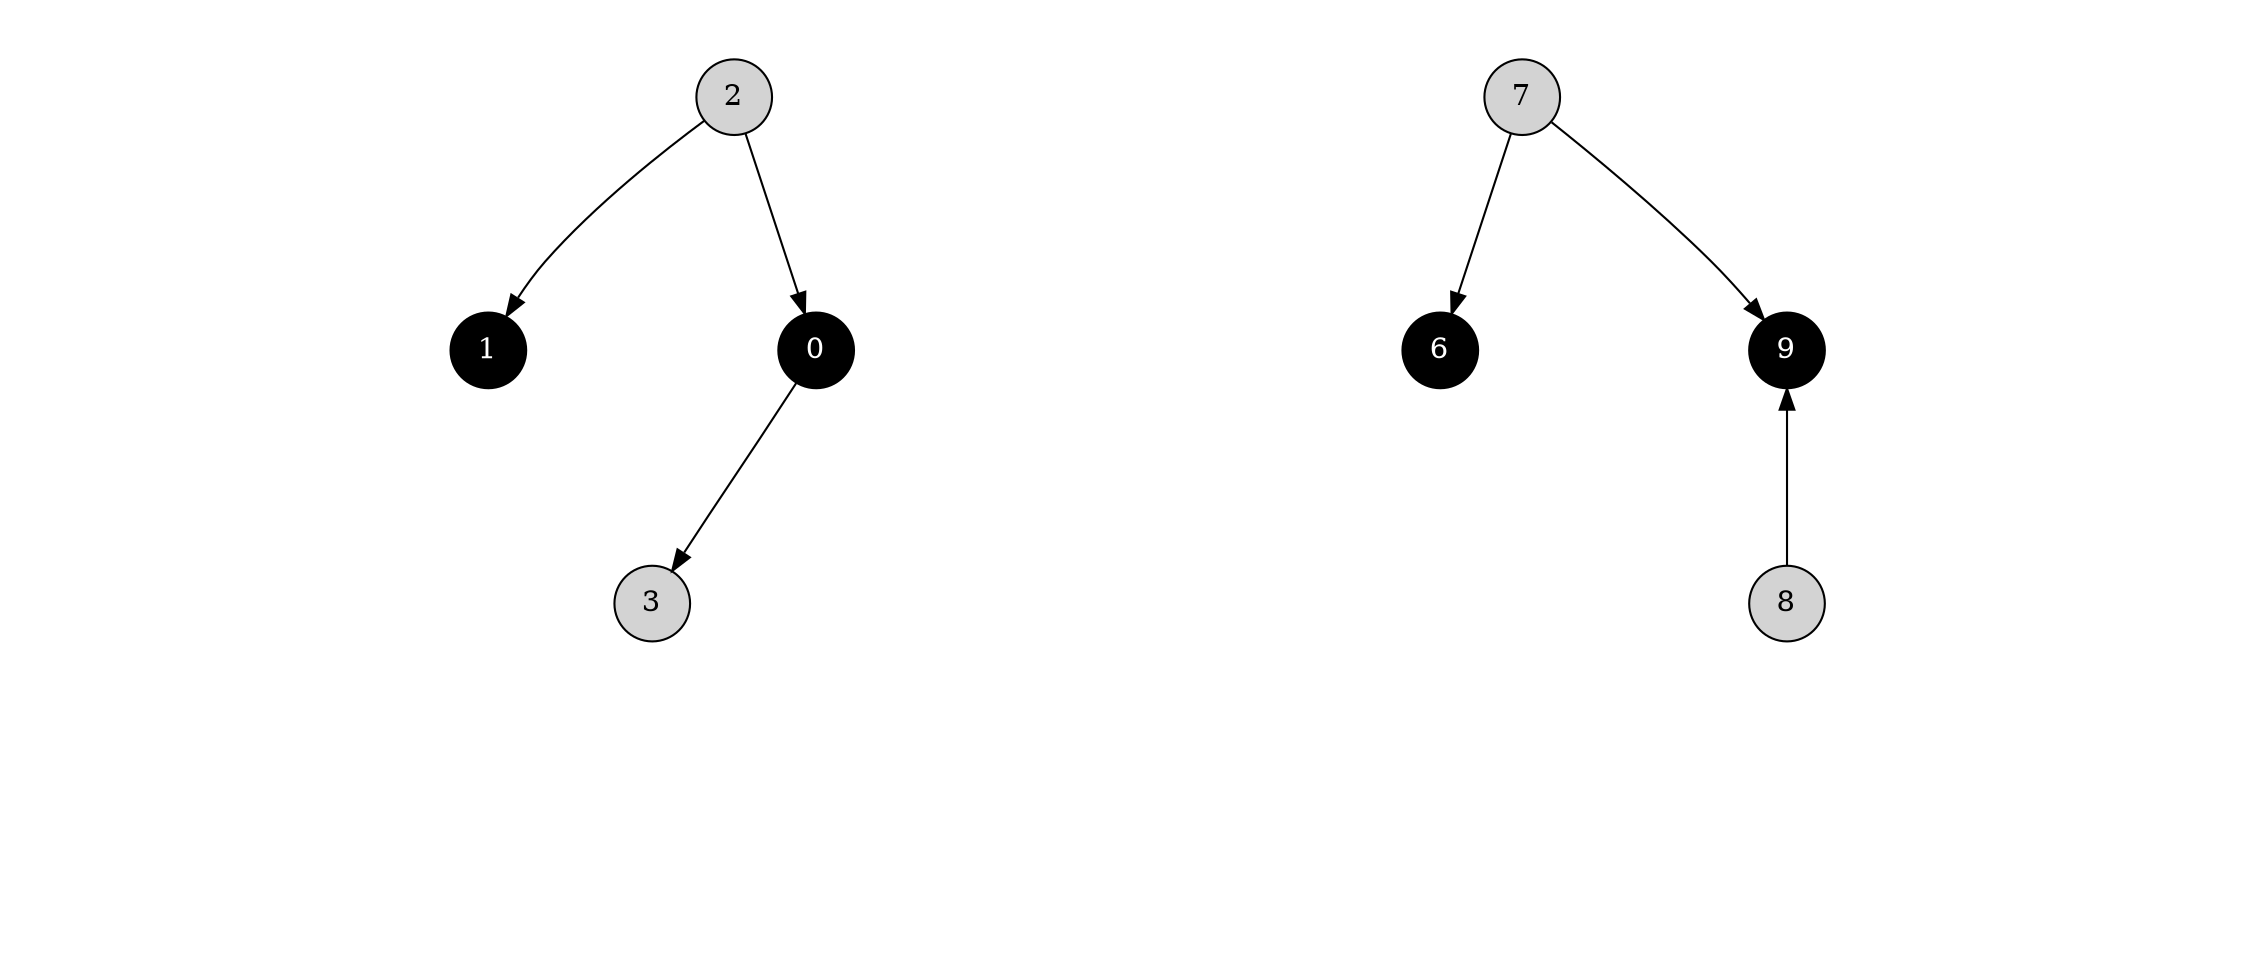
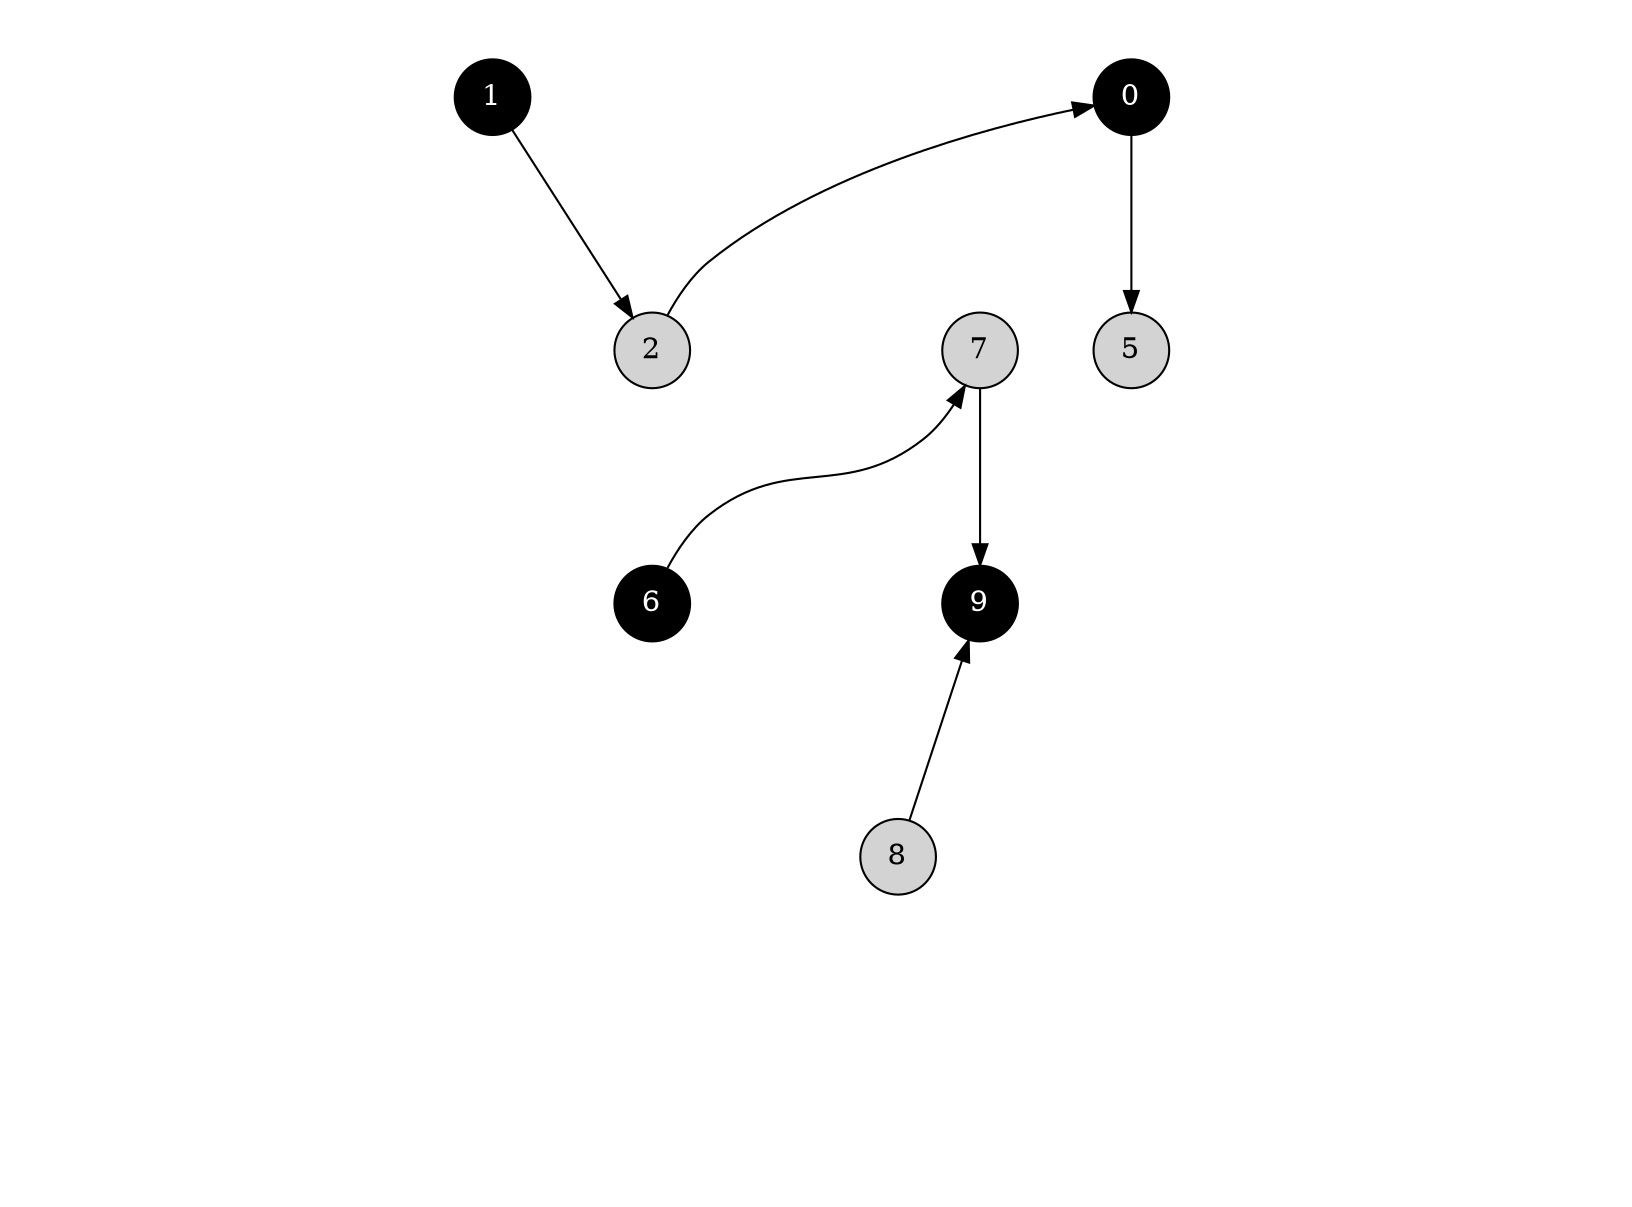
(604, 202) -> (567, 215)
(1485, 214) -> (806, 478)
(652, 604) -> (1131, 350)
